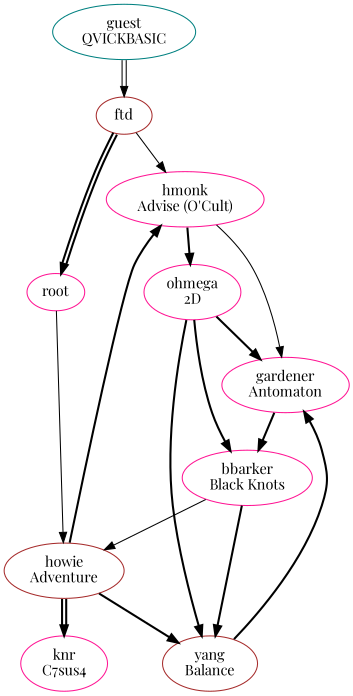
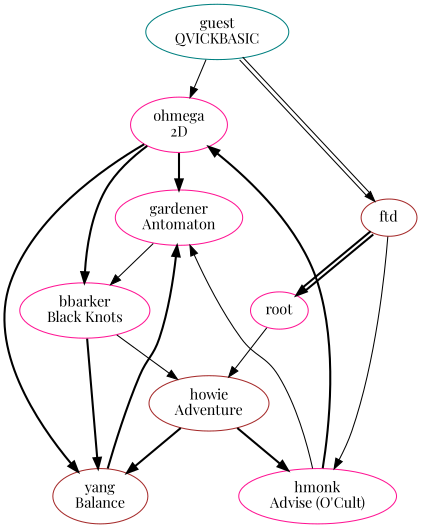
none -> (200, 74)
(268, 427) -> (136, 260)
(64, 664) -> none
